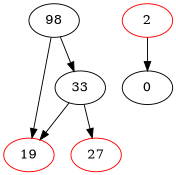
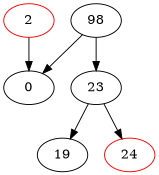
(42, 83) -> (66, 51)
(80, 88) -> (96, 88)
(29, 155) -> (63, 155)
(96, 155) -> (130, 155)
